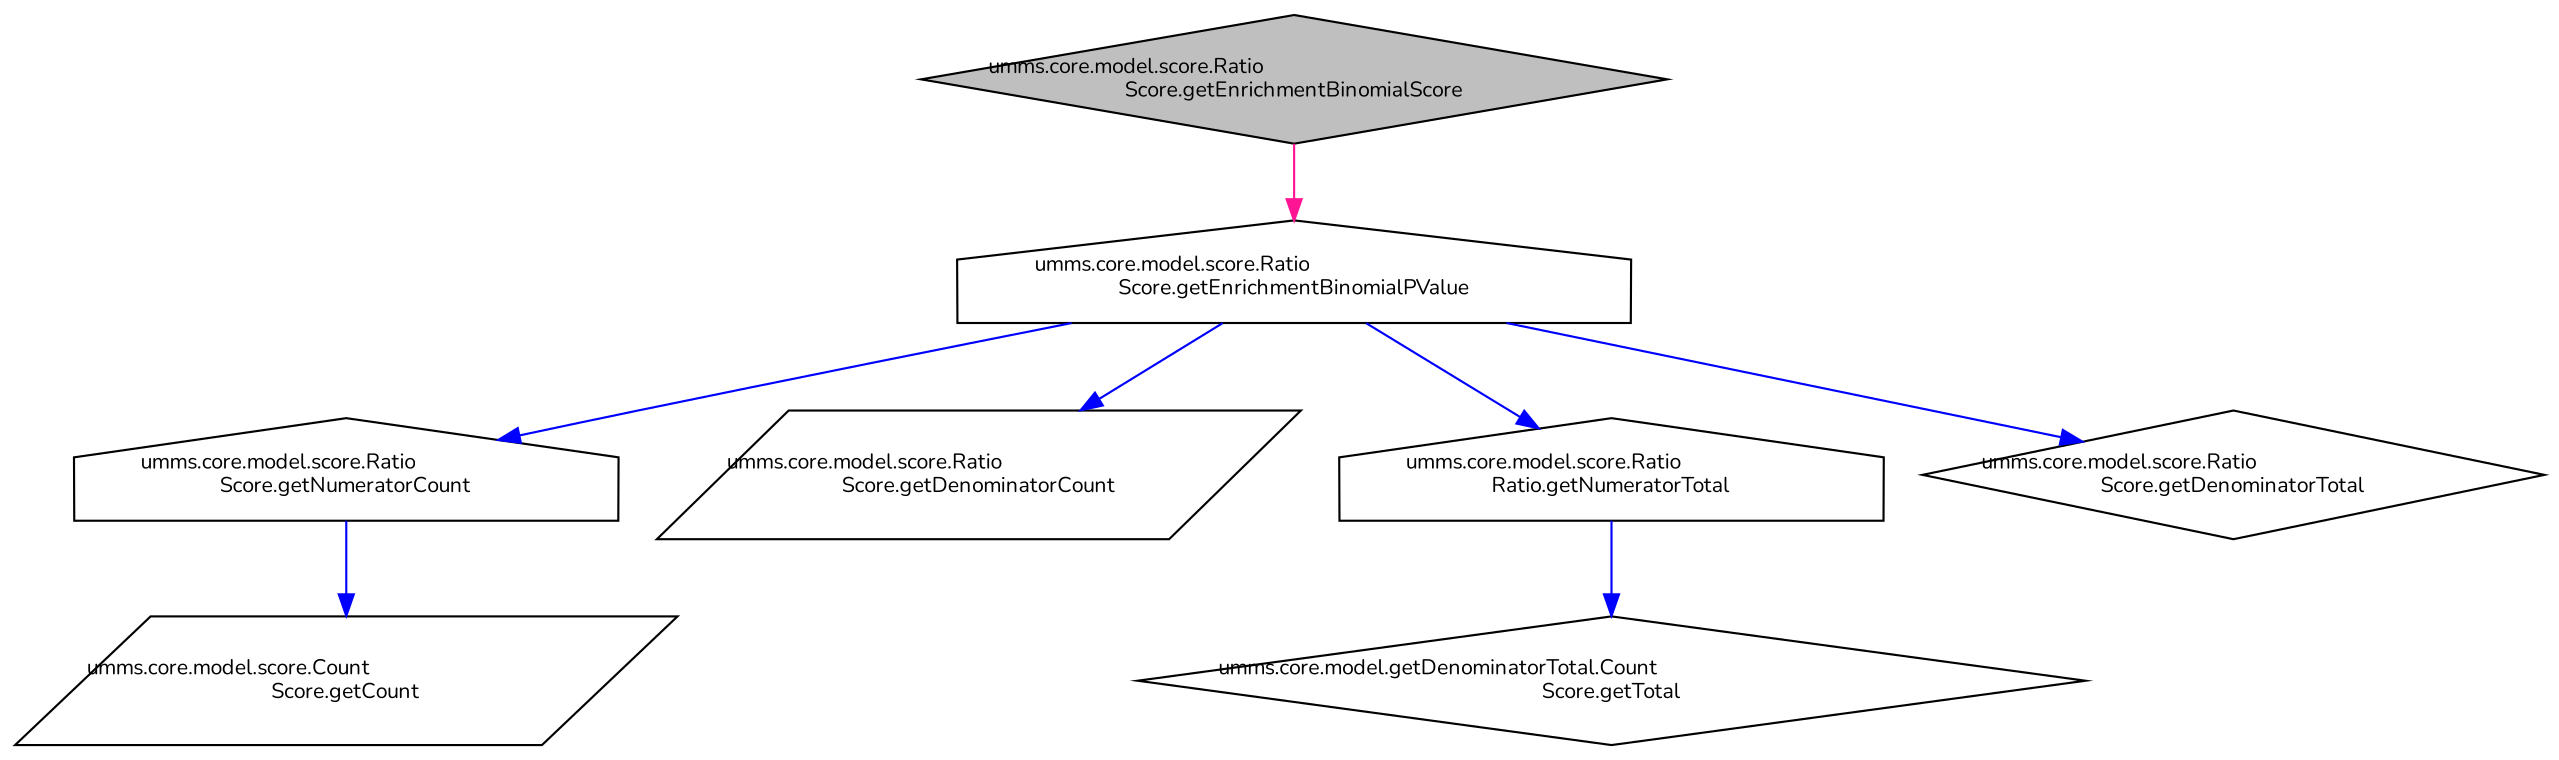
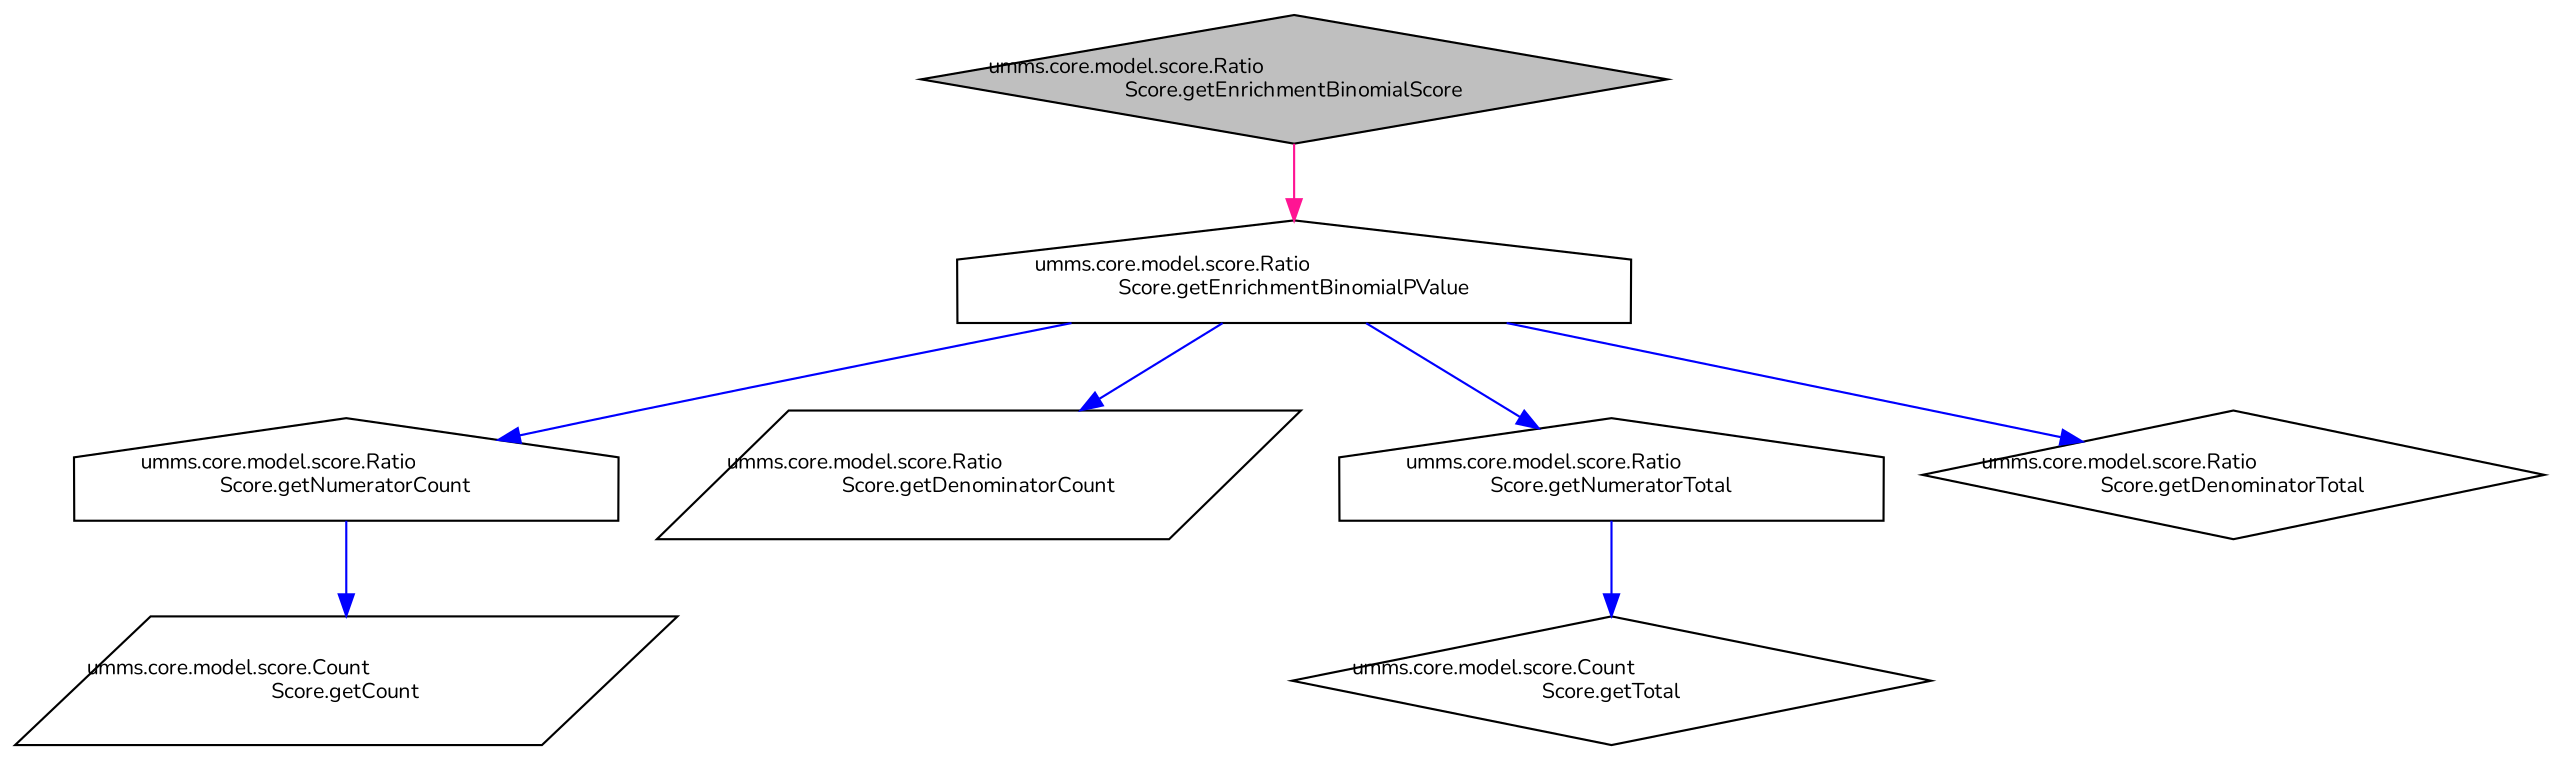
(1612, 475) -> (1612, 475)
(1612, 681) -> (1612, 681)
